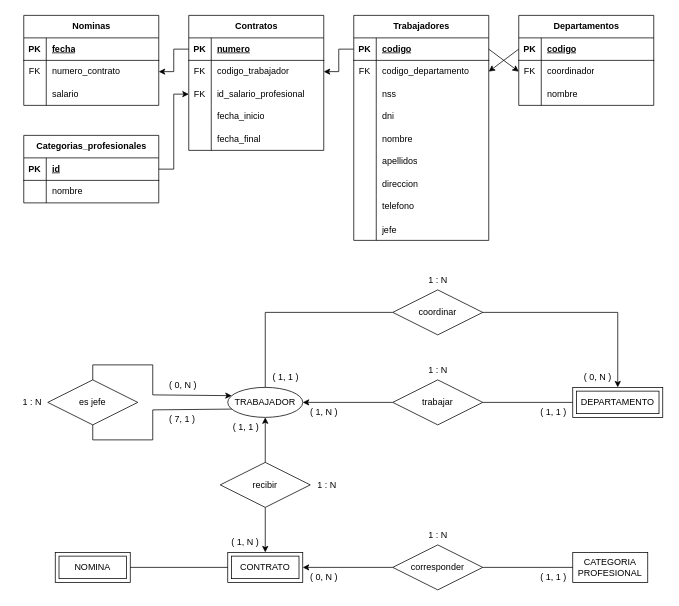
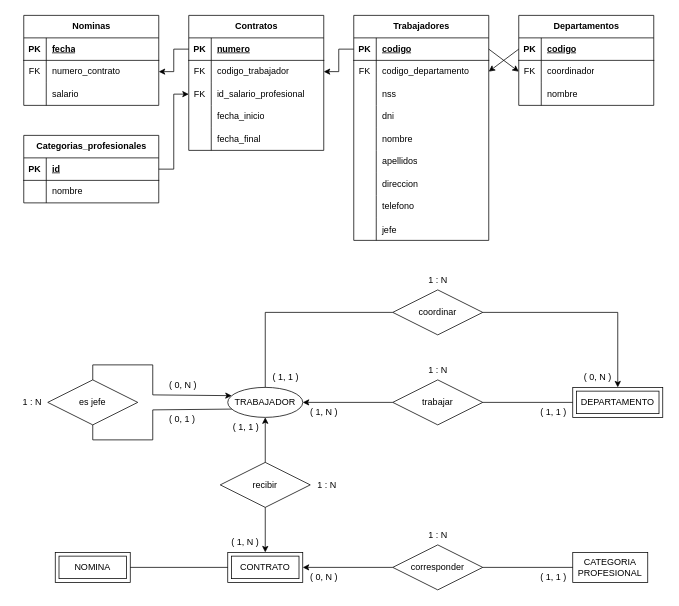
(182, 420) -> (182, 420)
